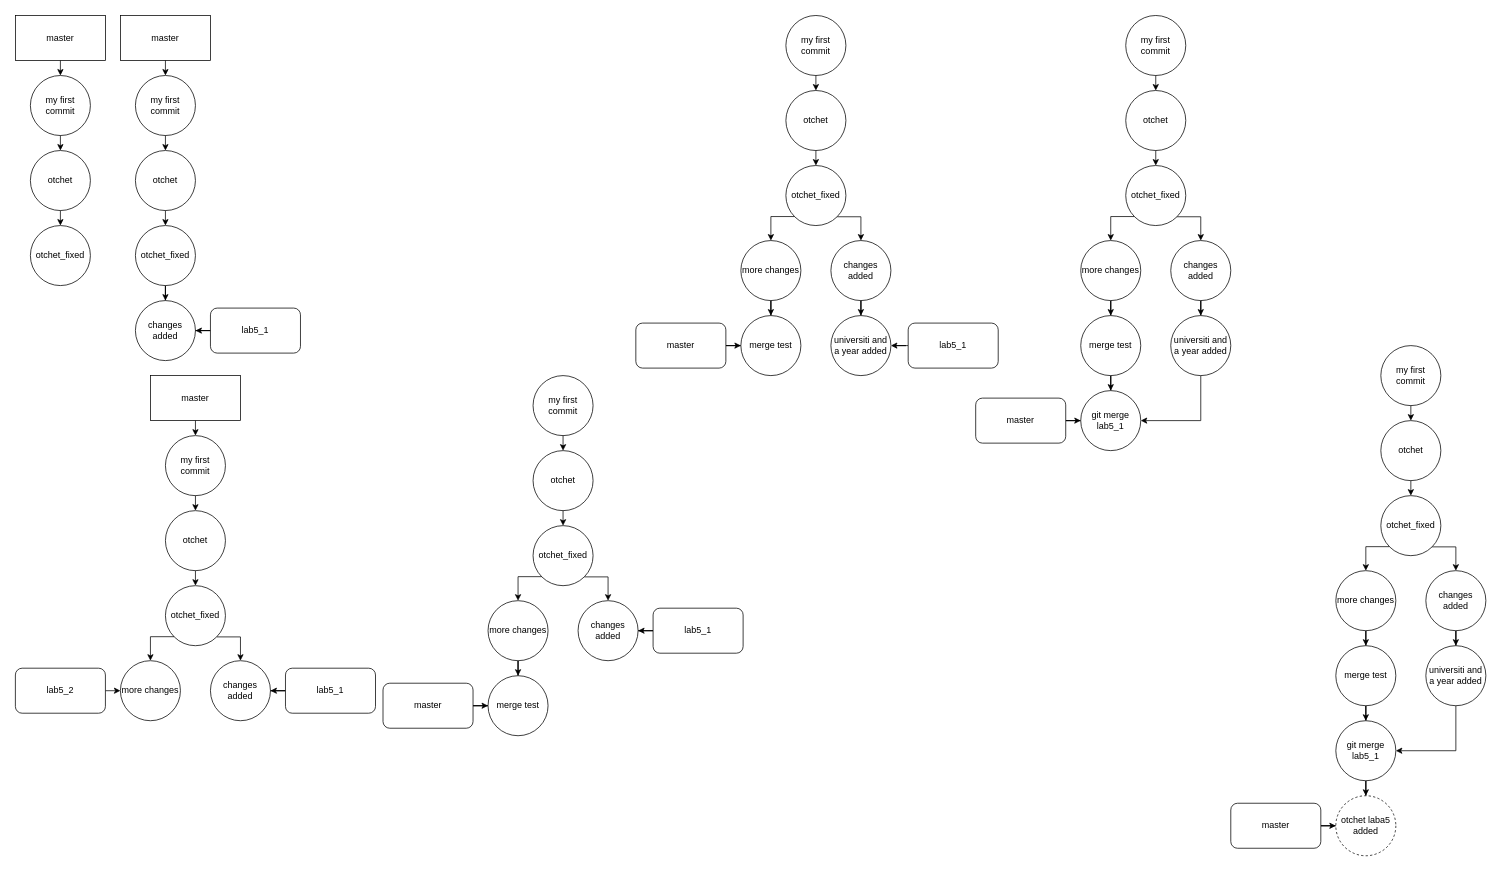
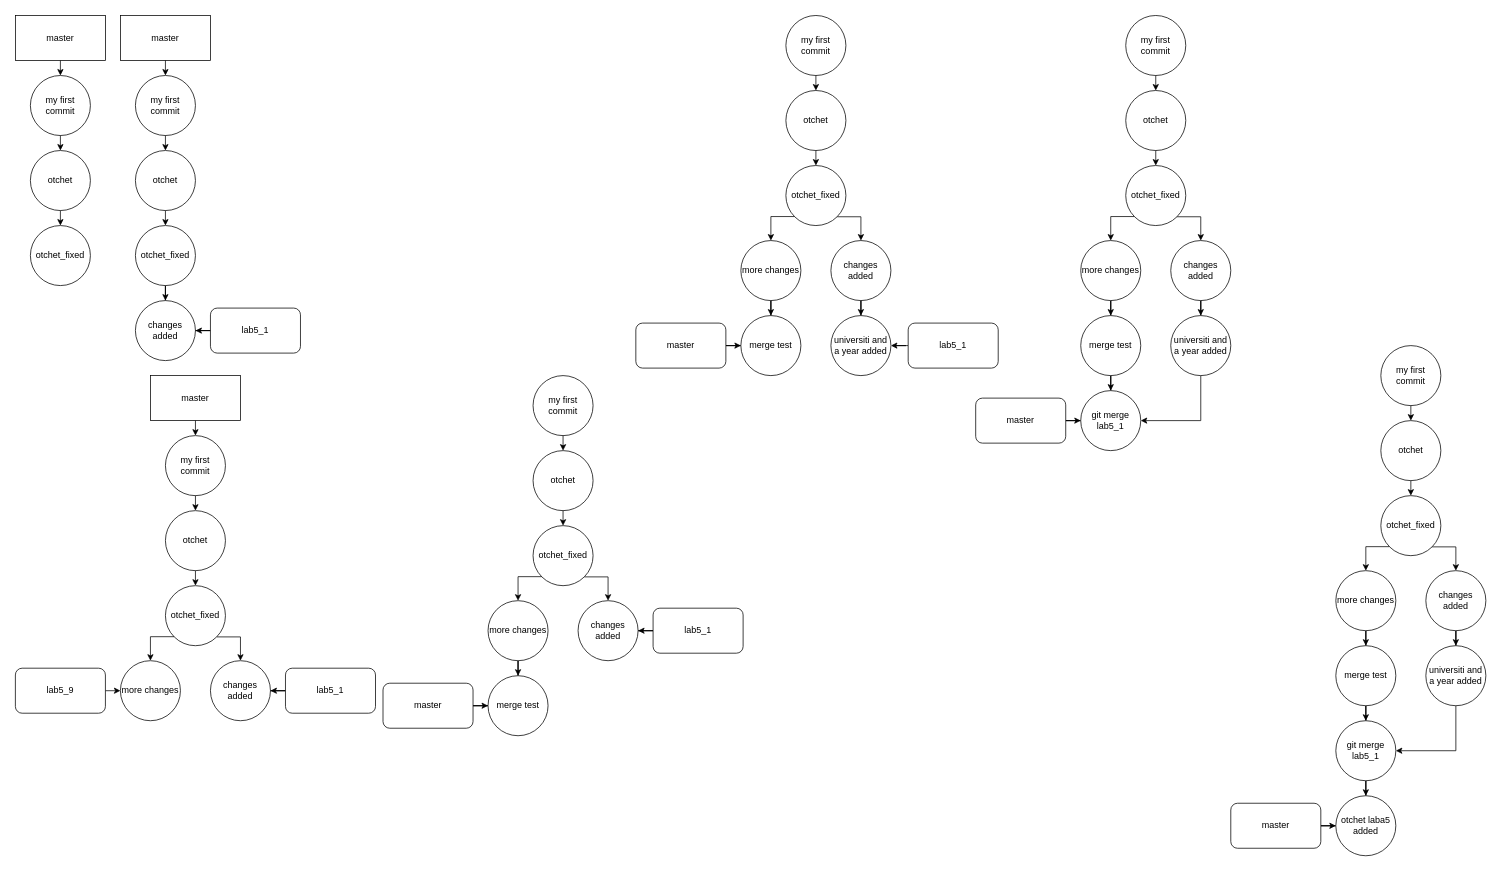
(60, 690) -> (60, 690)
(1365, 825) -> (1365, 825)
